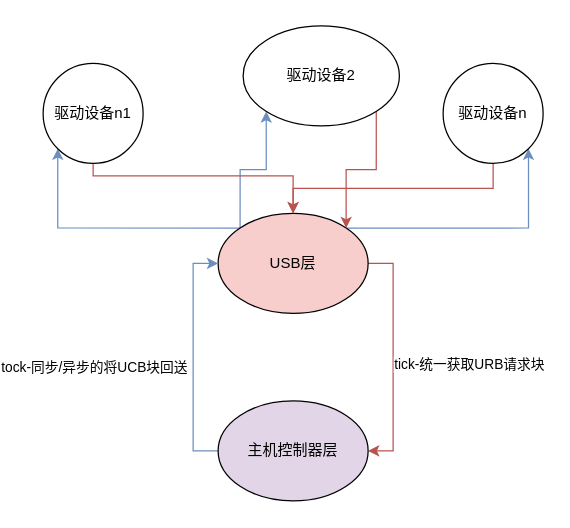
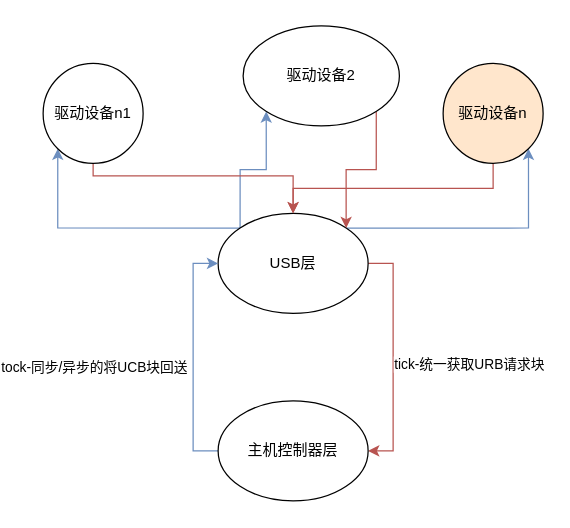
(493, 113) -> (493, 113)
(293, 263) -> (293, 263)
(293, 451) -> (293, 451)
